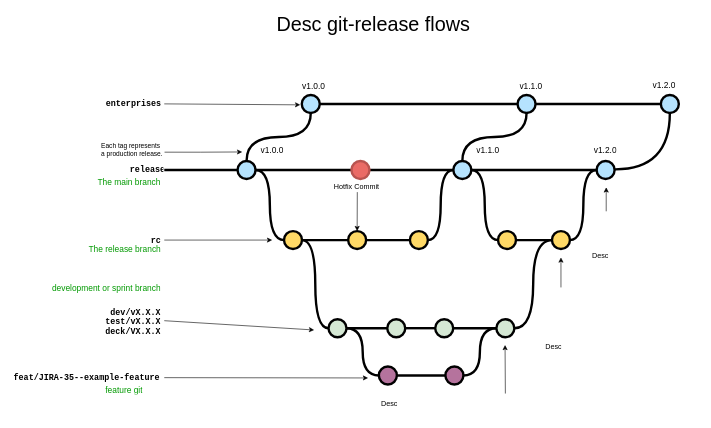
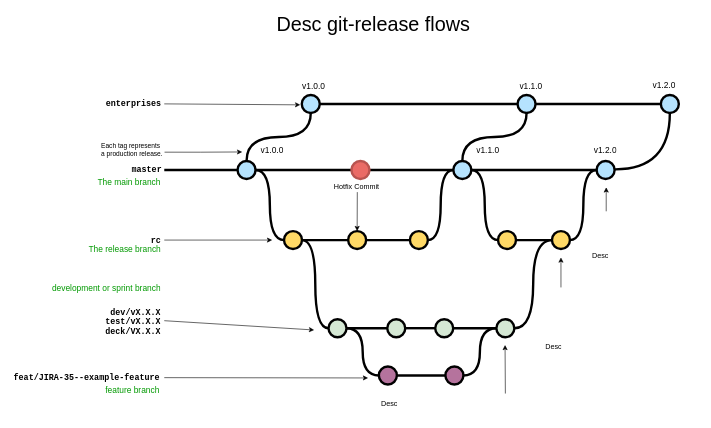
(147, 170) -> (147, 170)
(129, 390) -> (135, 390)
